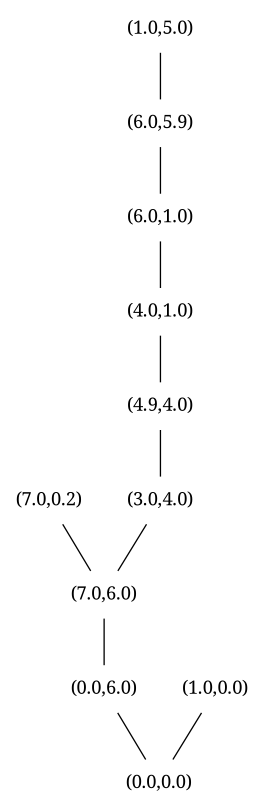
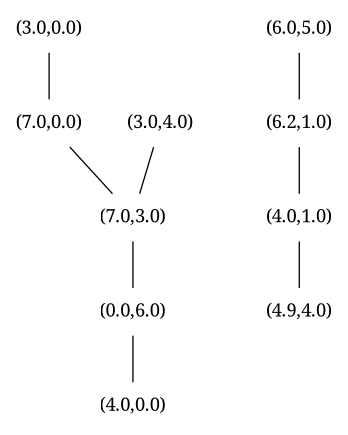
none -> (49, 29)
(160, 29) -> none
(160, 123) -> (299, 29)
(160, 217) -> (299, 123)
(160, 453) -> none
(49, 500) -> (49, 123)
(104, 595) -> (133, 217)
(215, 689) -> none
(159, 783) -> (133, 406)
